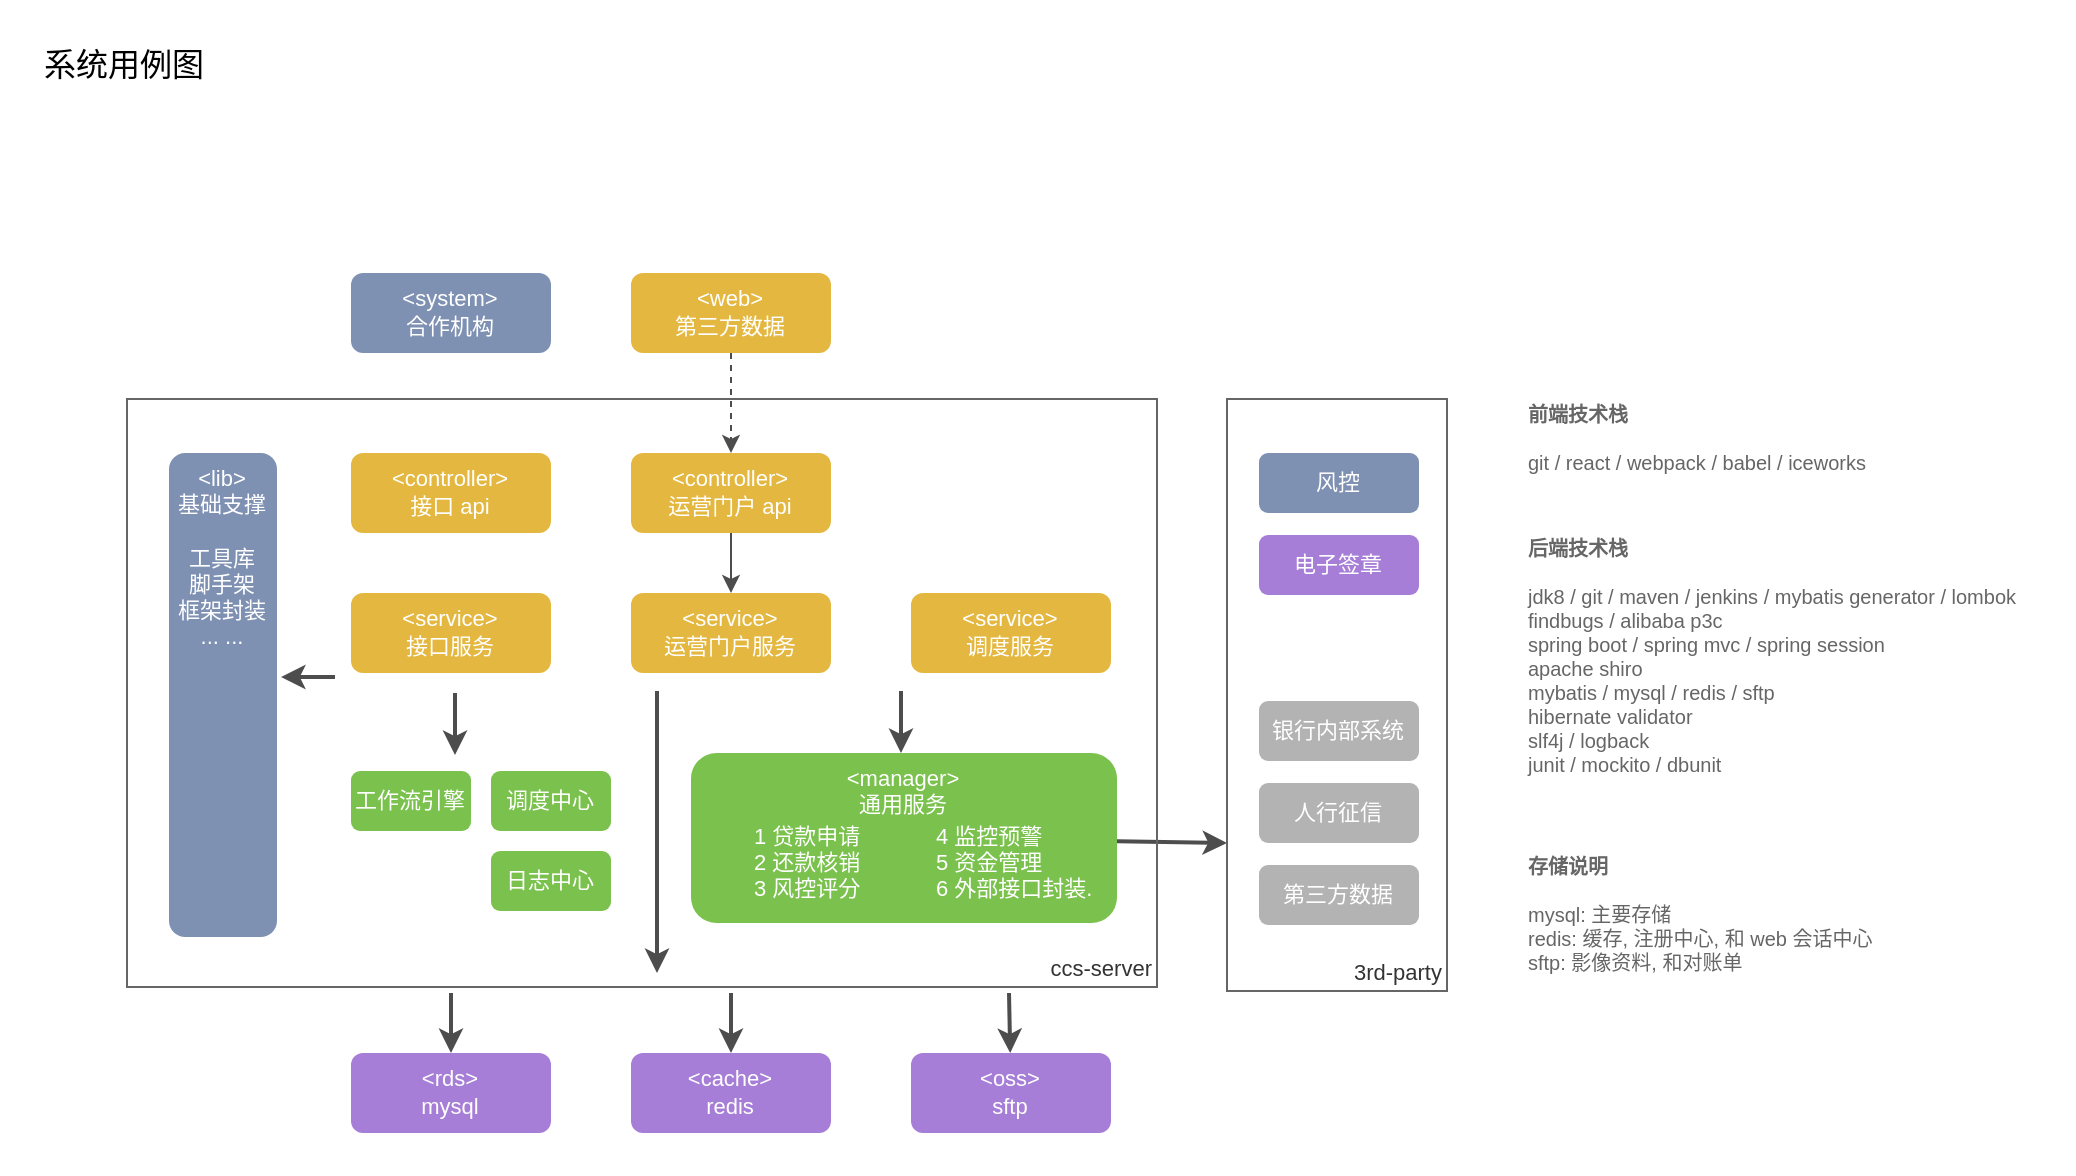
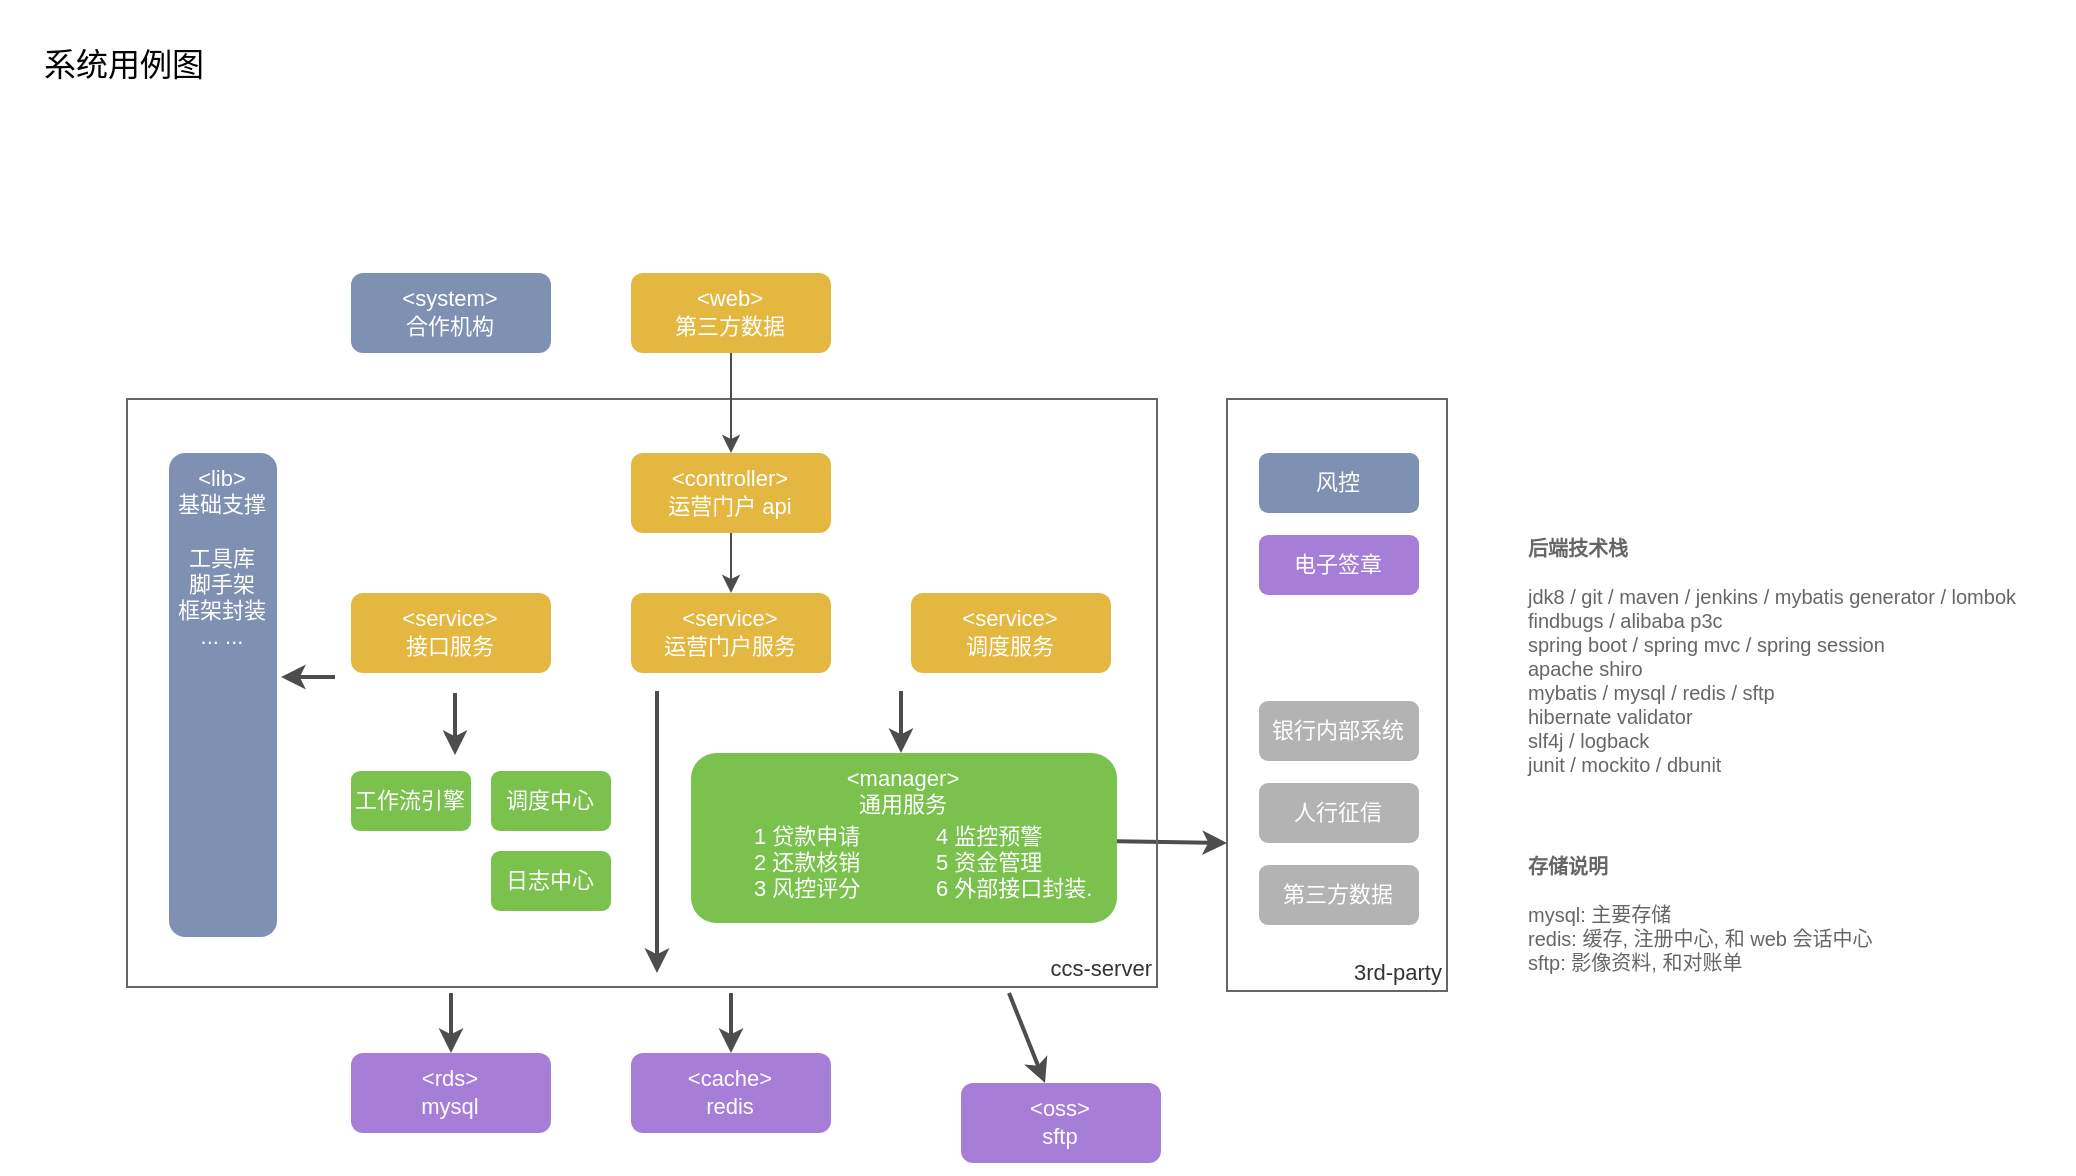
(731, 397) -> (731, 397)
(1738, 441) -> none
(451, 493) -> none
(1011, 1093) -> (1061, 1123)
